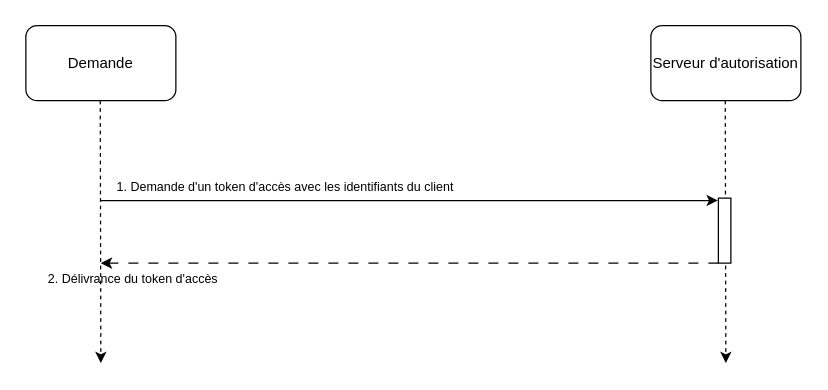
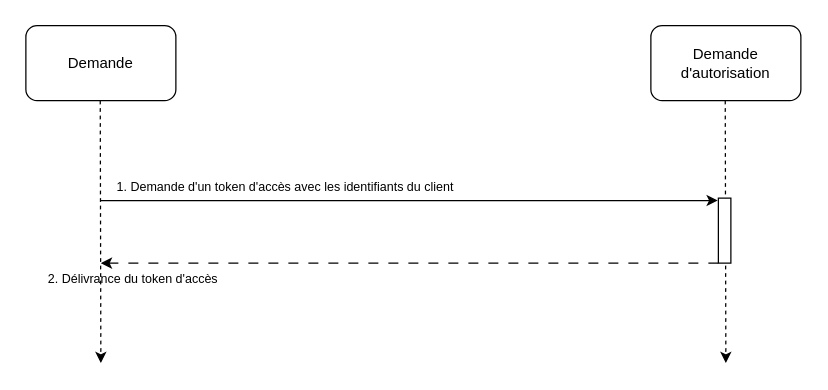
(726, 63) -> (726, 63)
